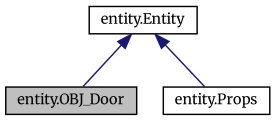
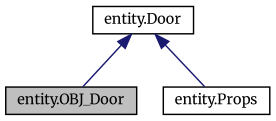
(143, 20) -> (143, 20)
